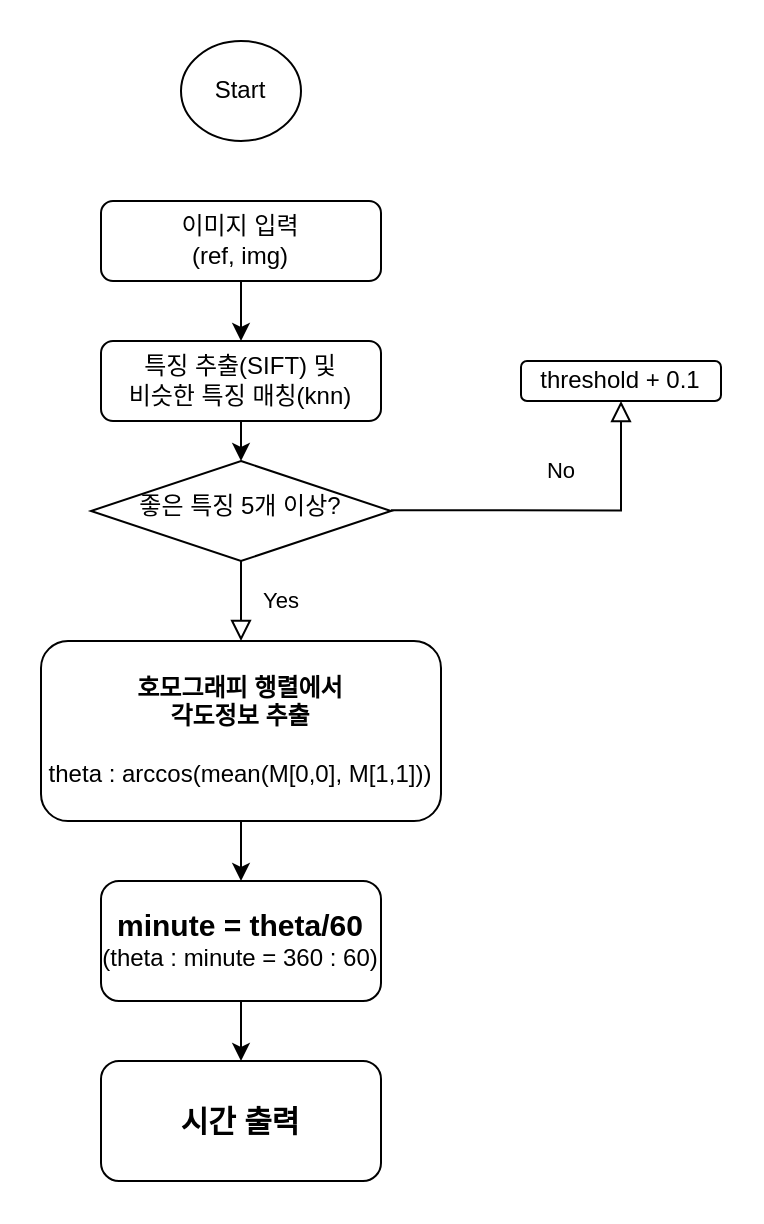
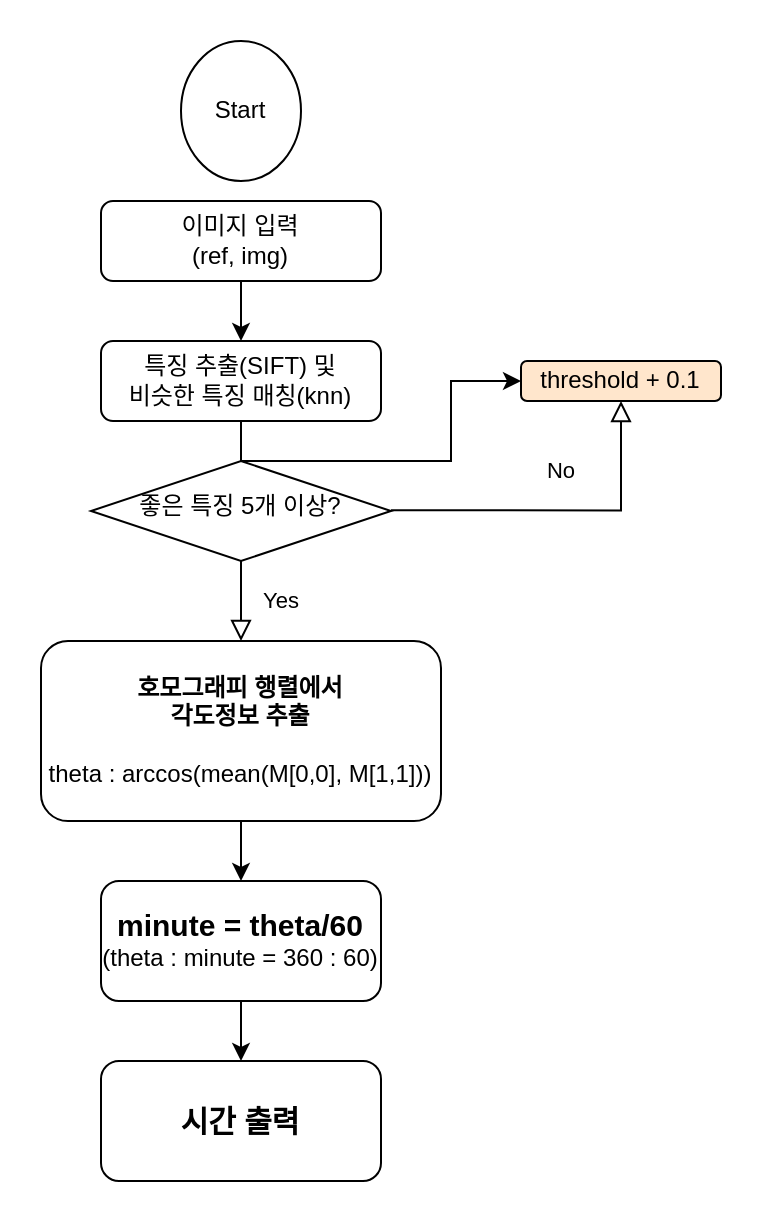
(241, 91) -> (241, 111)
(621, 381) -> (621, 381)
(241, 446) -> (406, 461)
